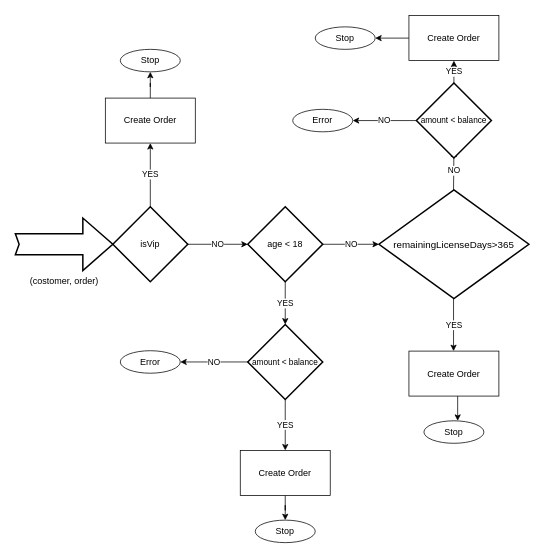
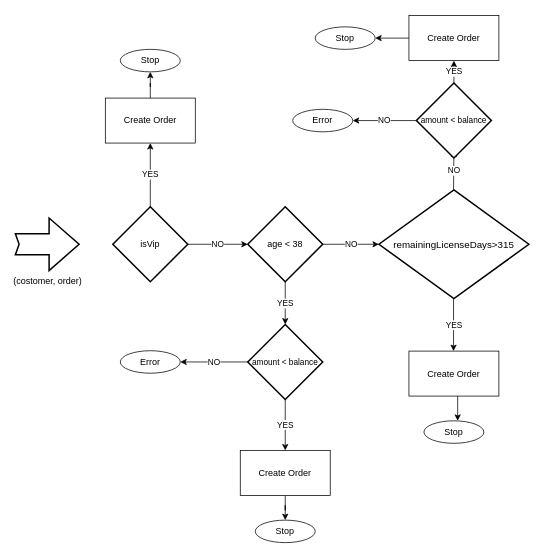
(64, 244) -> (47, 244)
(285, 244) -> (285, 244)
(454, 244) -> (454, 244)
